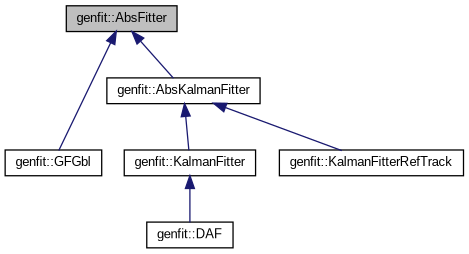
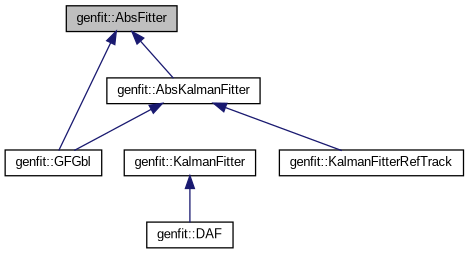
(187, 133) -> (113, 130)
